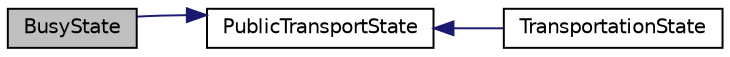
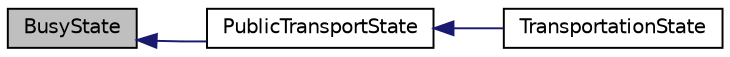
(162, 16) -> (182, 41)
